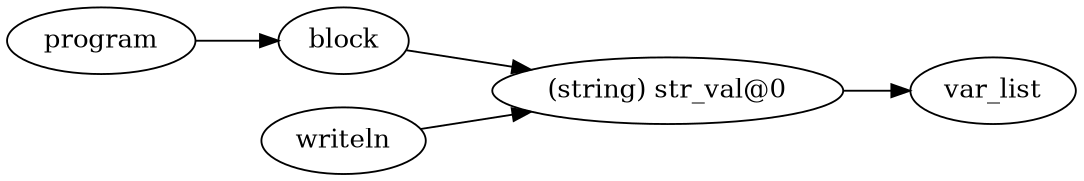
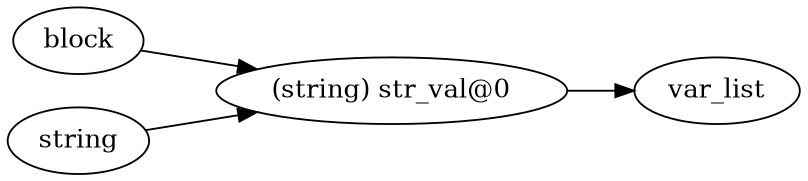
(101, 41) -> none
(344, 141) -> (78, 141)
